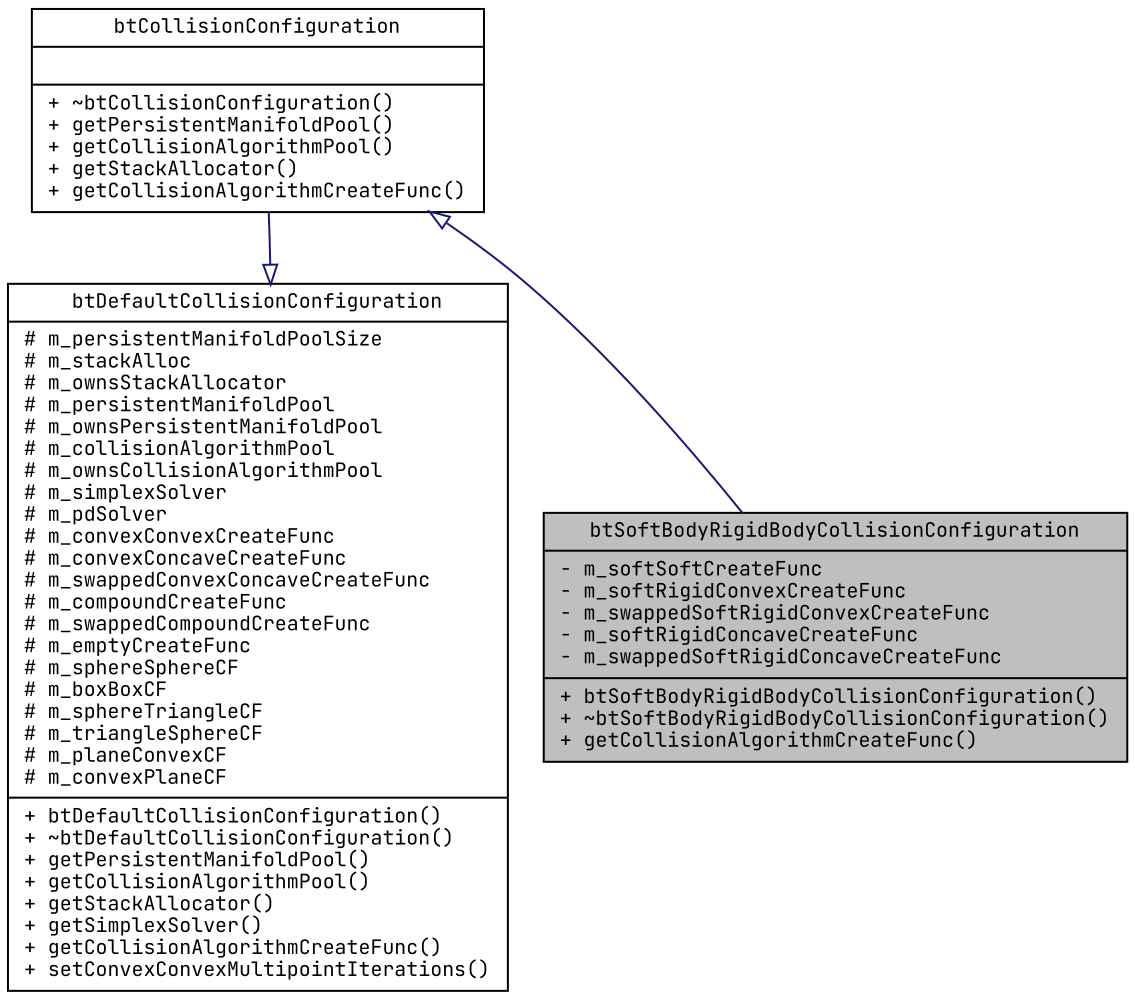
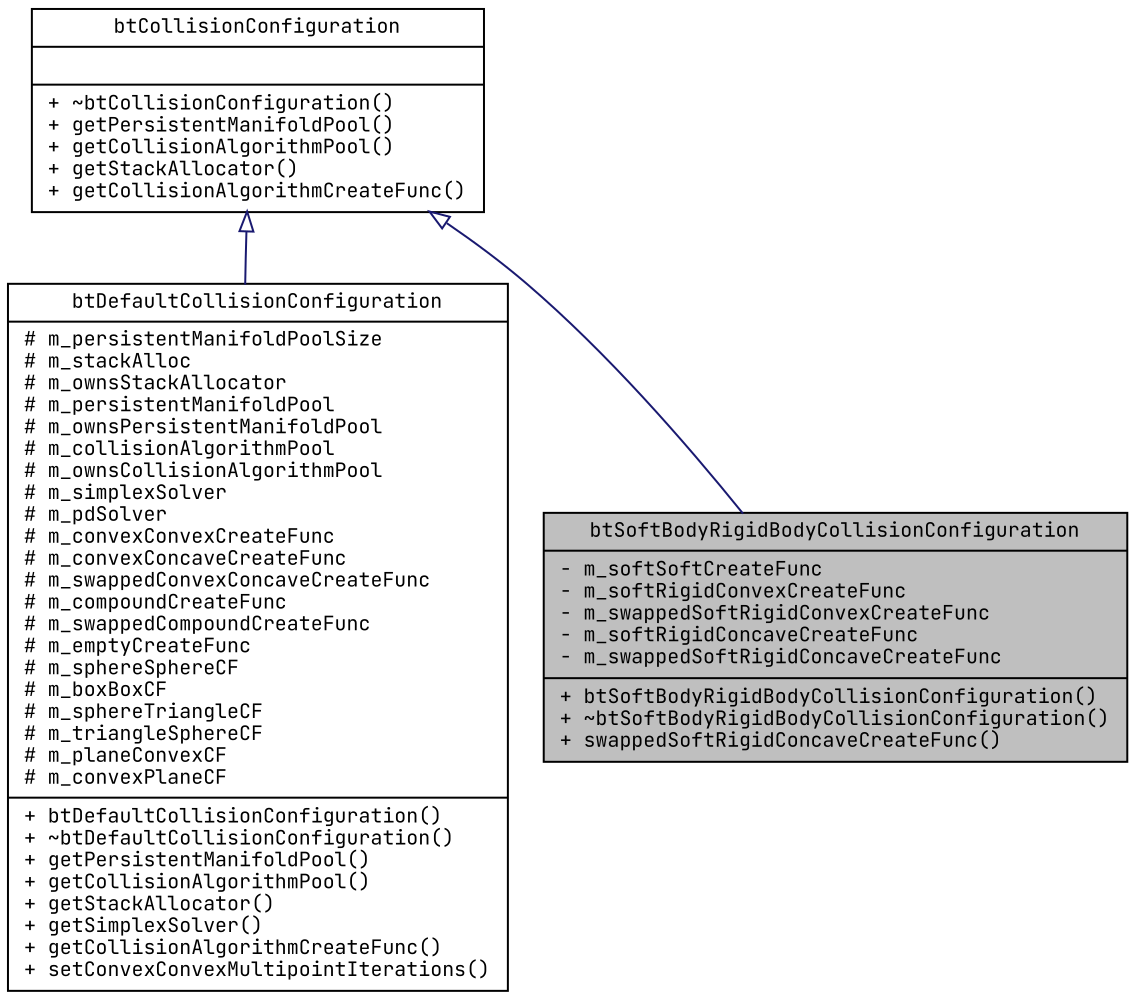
(270, 238) -> (246, 258)
(770, 741) -> (782, 741)
